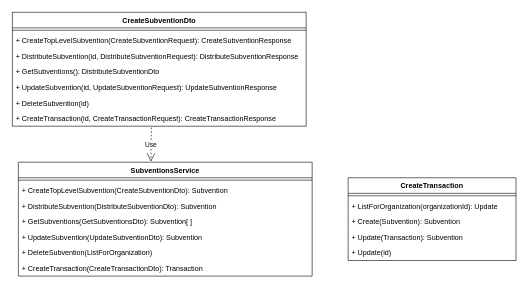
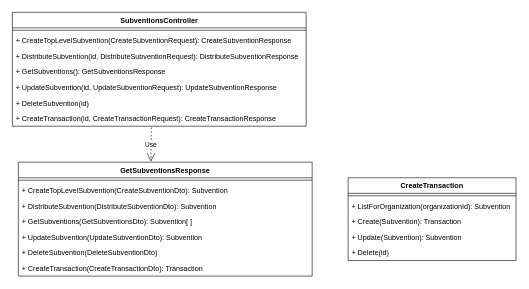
(159, 20) -> (159, 20)
(96, 72) -> (96, 72)
(165, 170) -> (165, 170)
(435, 206) -> (442, 206)
(411, 222) -> (413, 222)
(413, 238) -> (411, 238)
(95, 253) -> (96, 253)
(374, 253) -> (373, 253)
